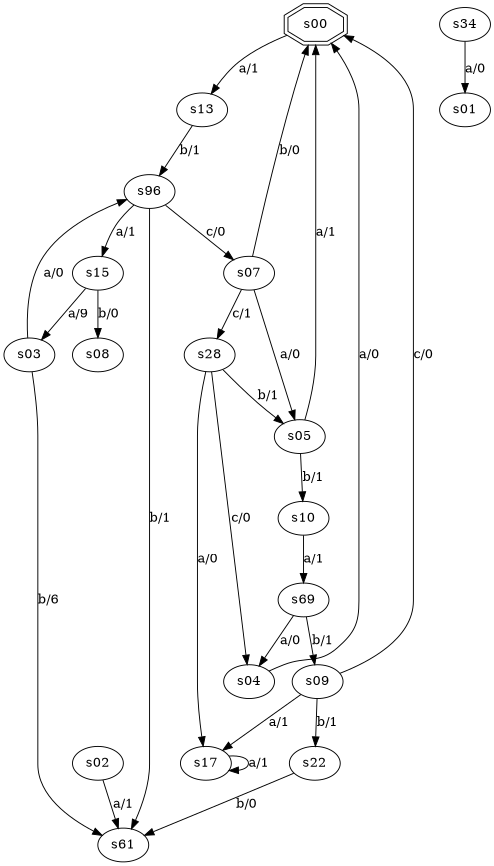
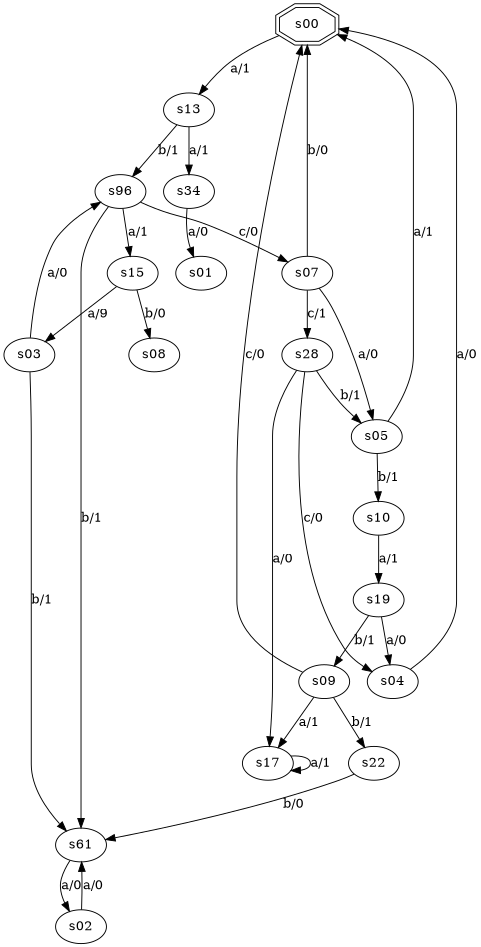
none -> (189, 146)
(49, 600) -> (42, 600)
(304, 600) -> (379, 600)
(123, 804) -> (93, 886)
none -> (61, 881)
